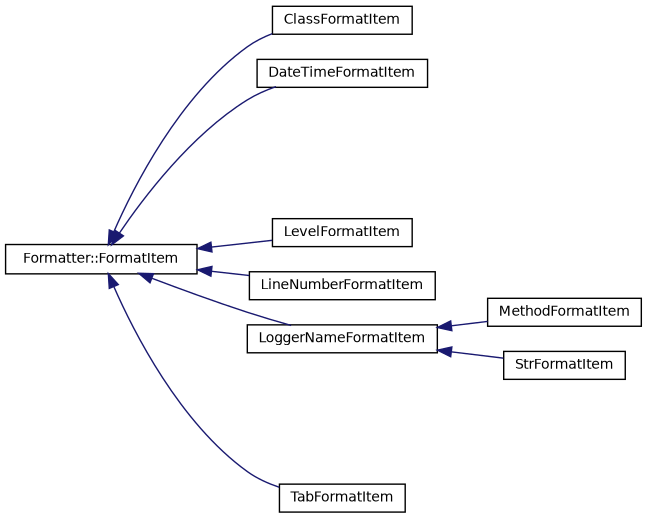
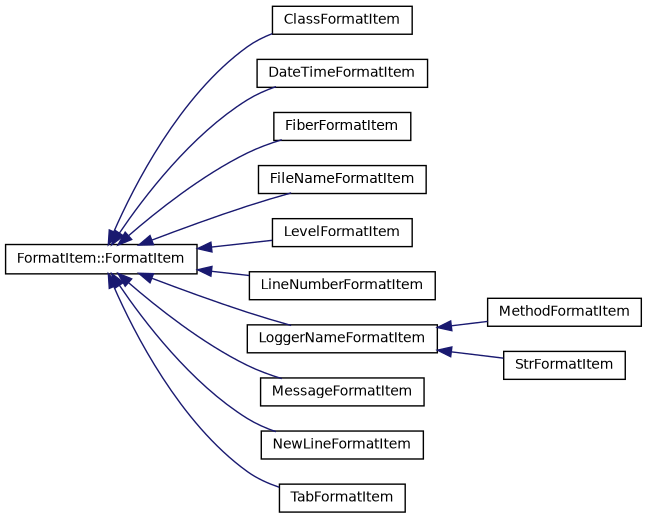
none -> (342, 126)
none -> (342, 180)
(101, 259) -> (101, 259)
none -> (342, 392)
none -> (342, 445)
